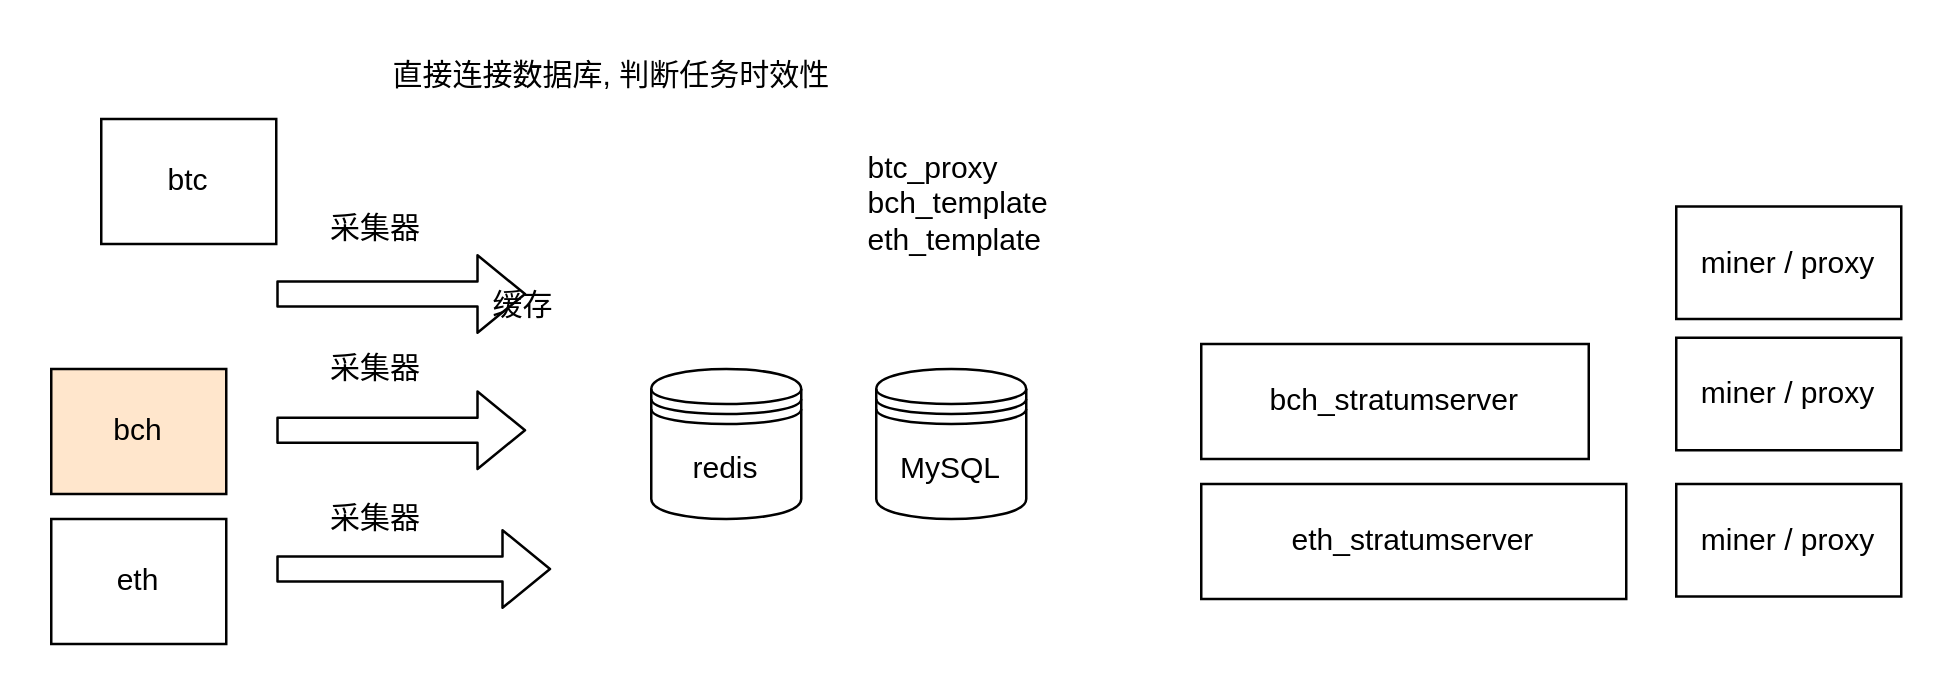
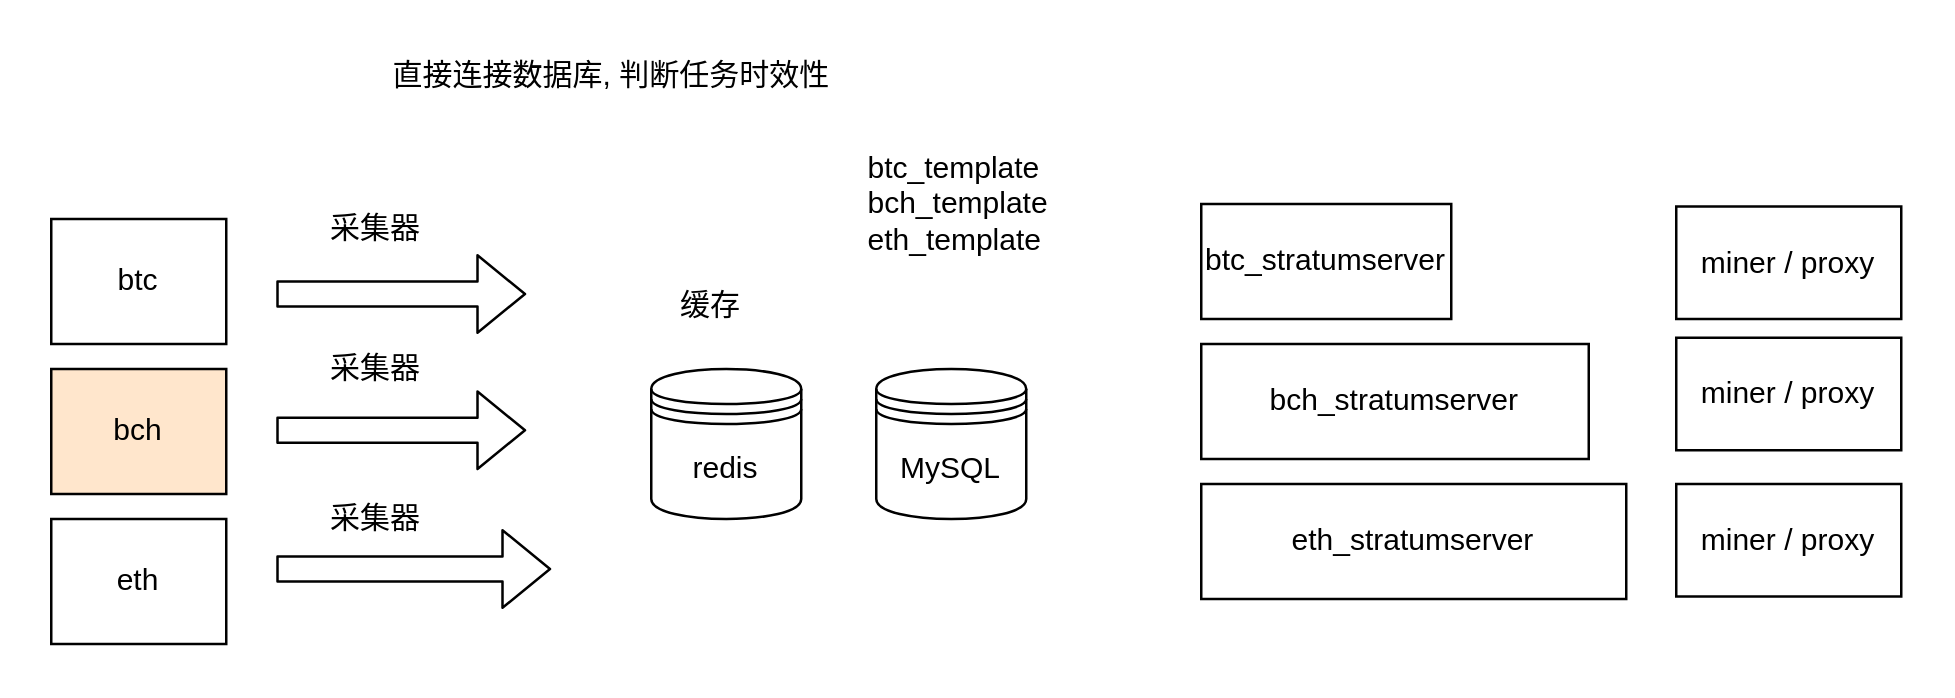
(189, 181) -> (139, 281)
(966, 205) -> (966, 205)
none -> (1326, 261)
(539, 306) -> (726, 306)
